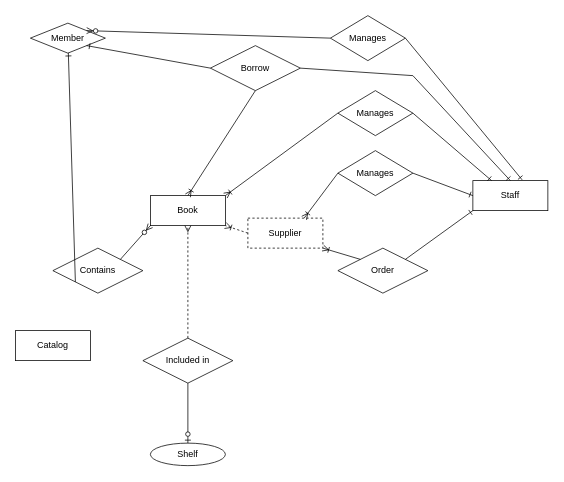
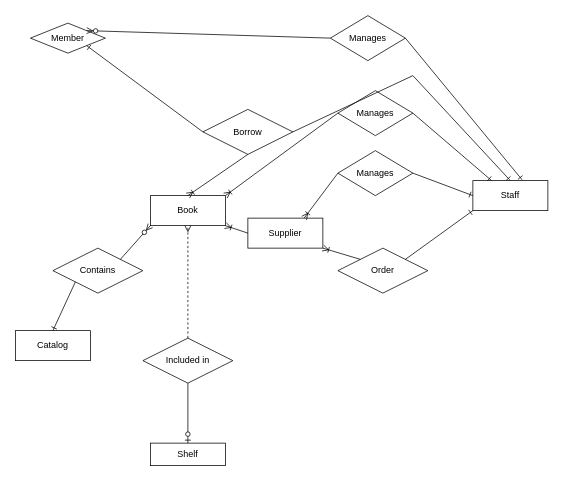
(255, 68) -> (248, 132)
(72, 168) -> (64, 306)
(237, 229) -> (237, 229)
(285, 233) -> (285, 233)
(188, 454) -> (188, 454)
